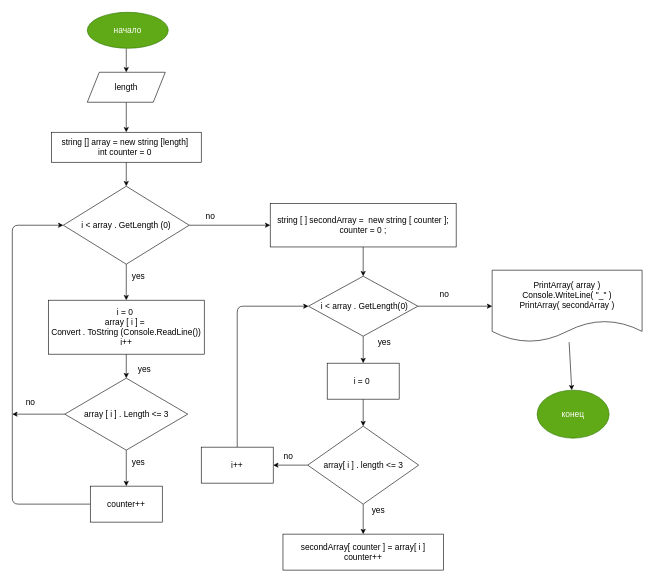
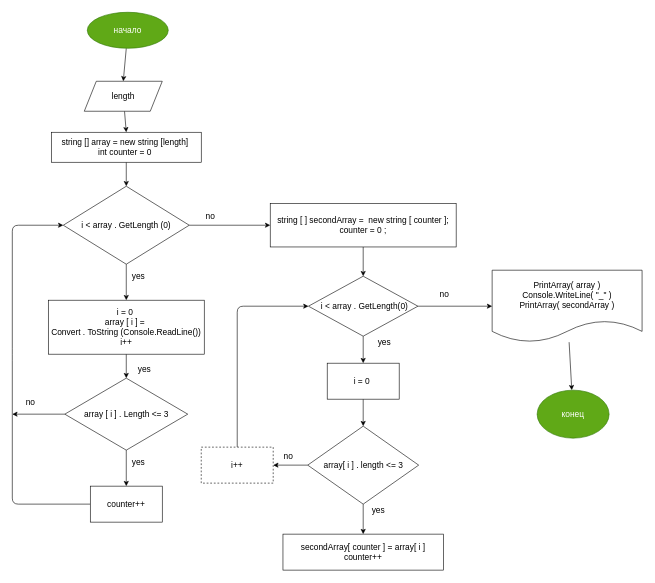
(126, 87) -> (123, 96)
(237, 465) -> (237, 465)
